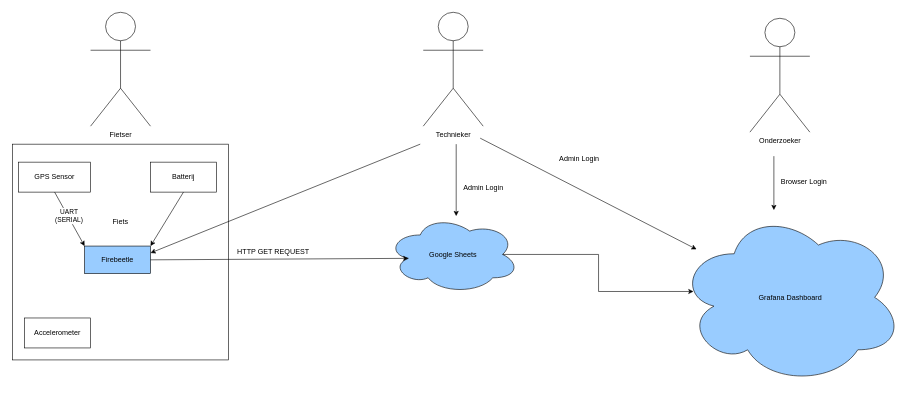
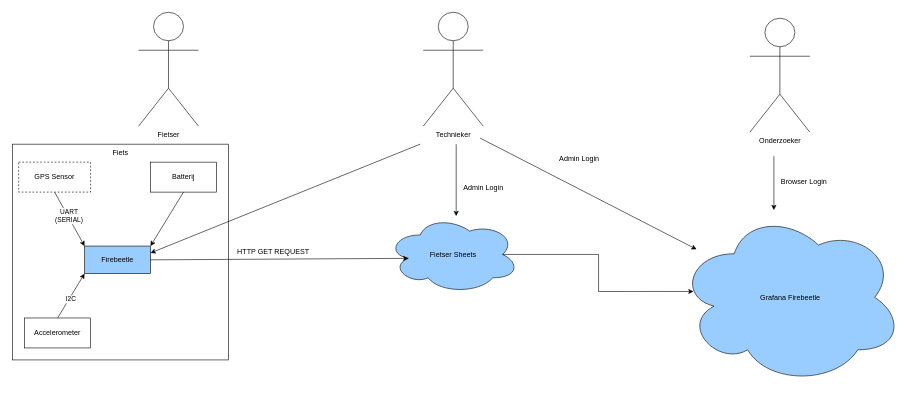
(120, 69) -> (168, 69)
(54, 177) -> (54, 177)
(120, 222) -> (120, 153)
(453, 255) -> (453, 255)
none -> (70, 298)
(791, 298) -> (791, 298)
